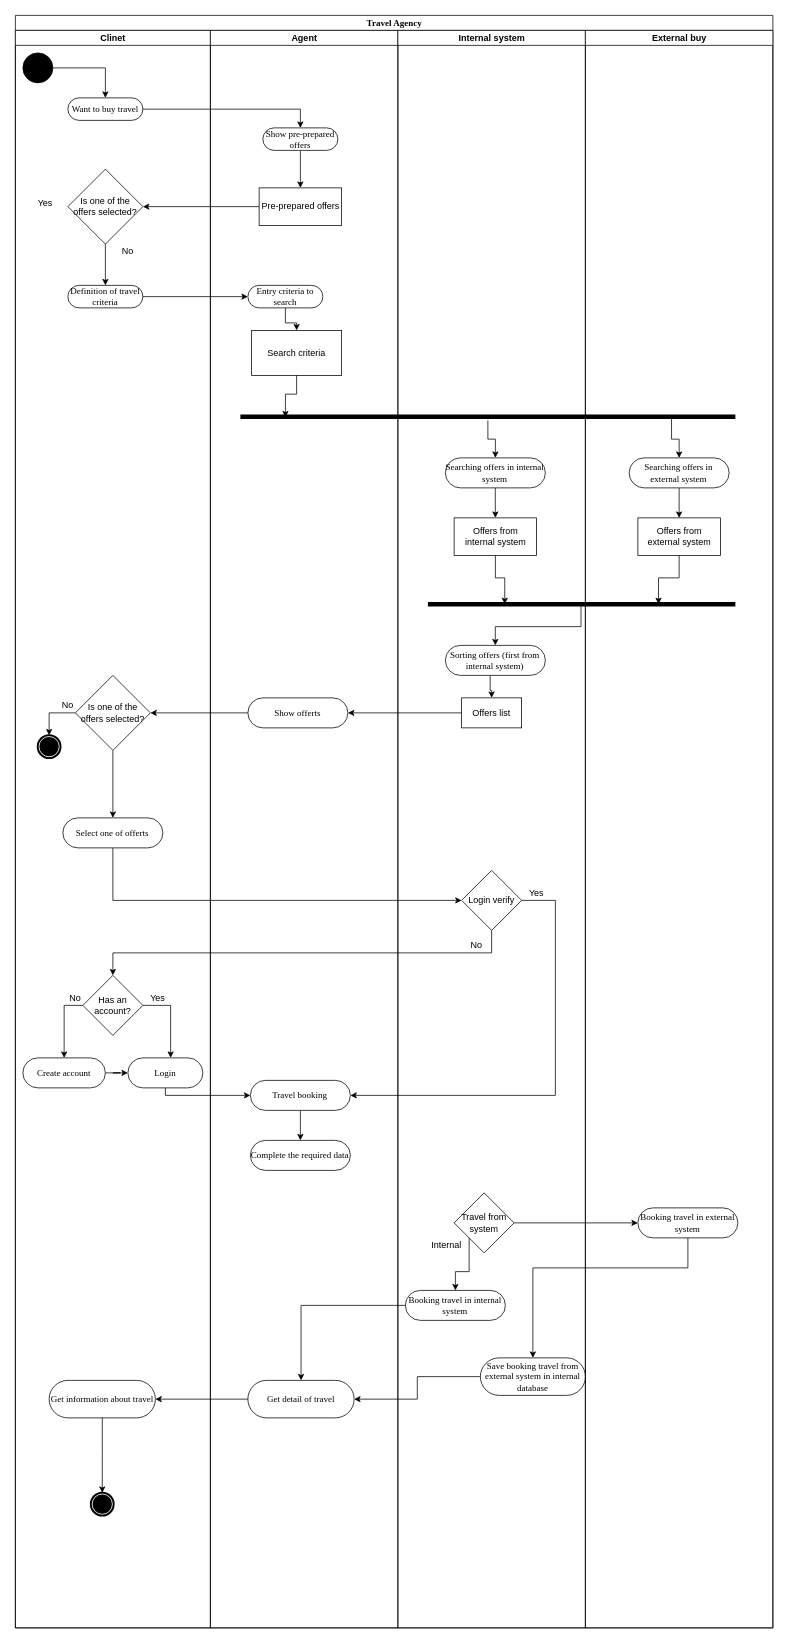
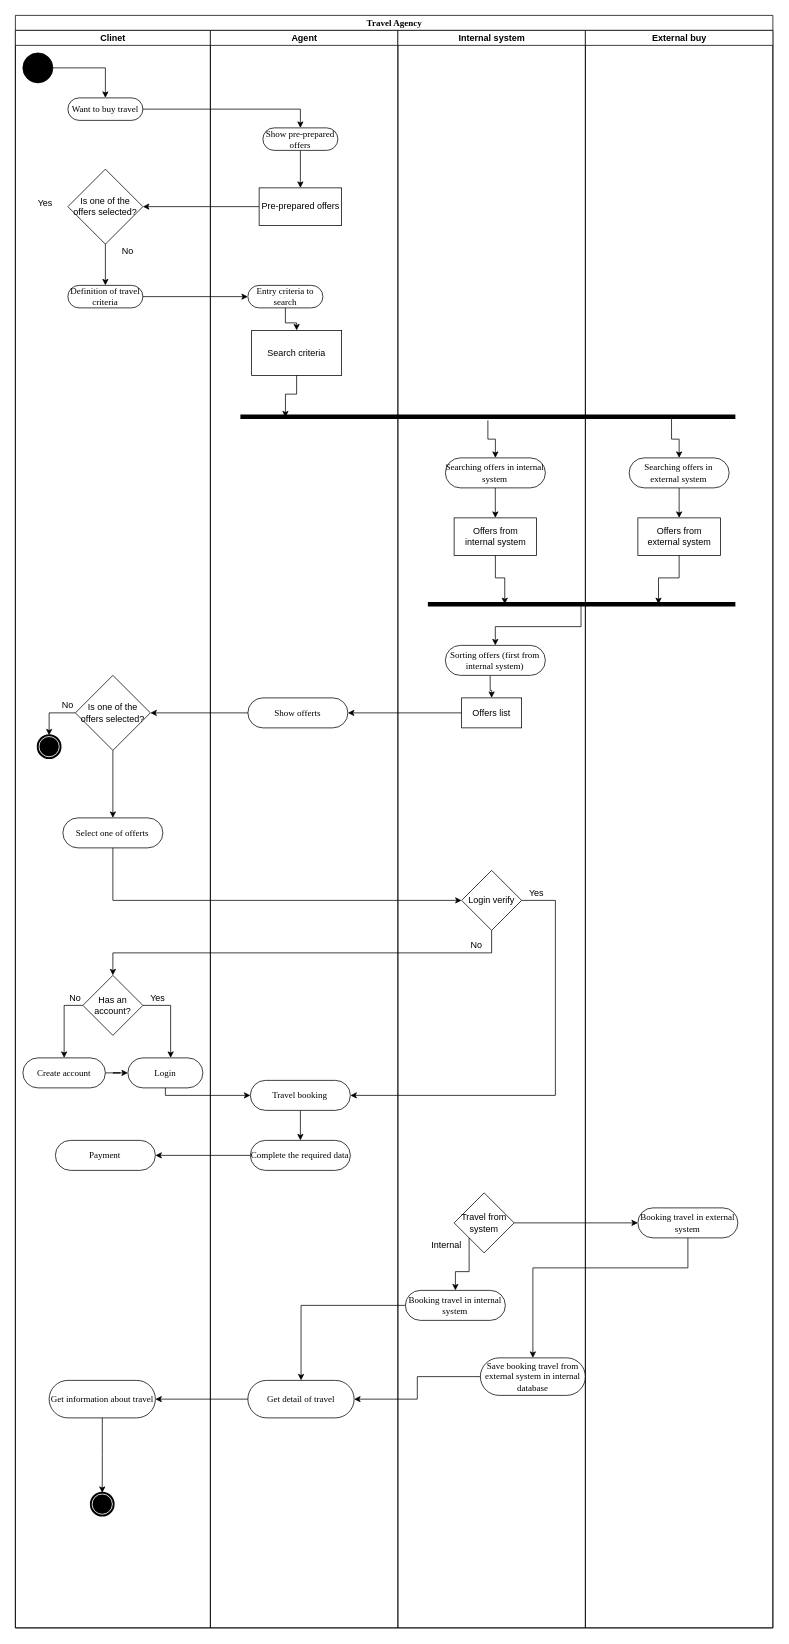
none -> (105, 1155)
none -> (205, 1155)
